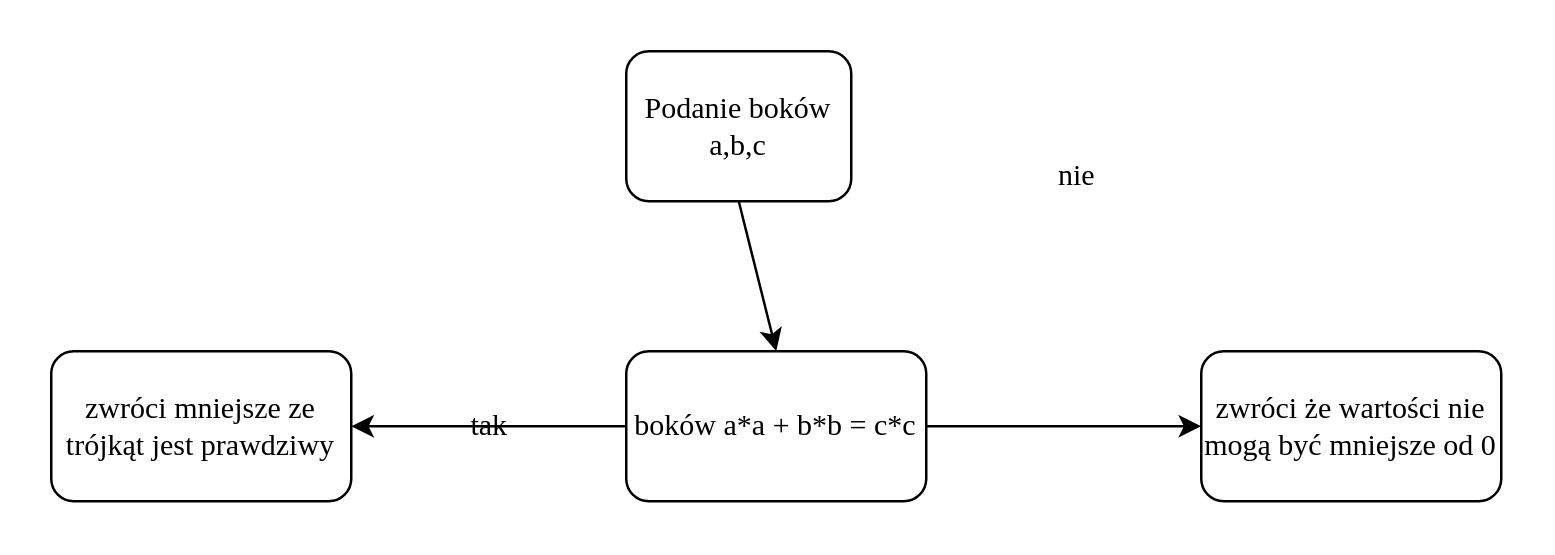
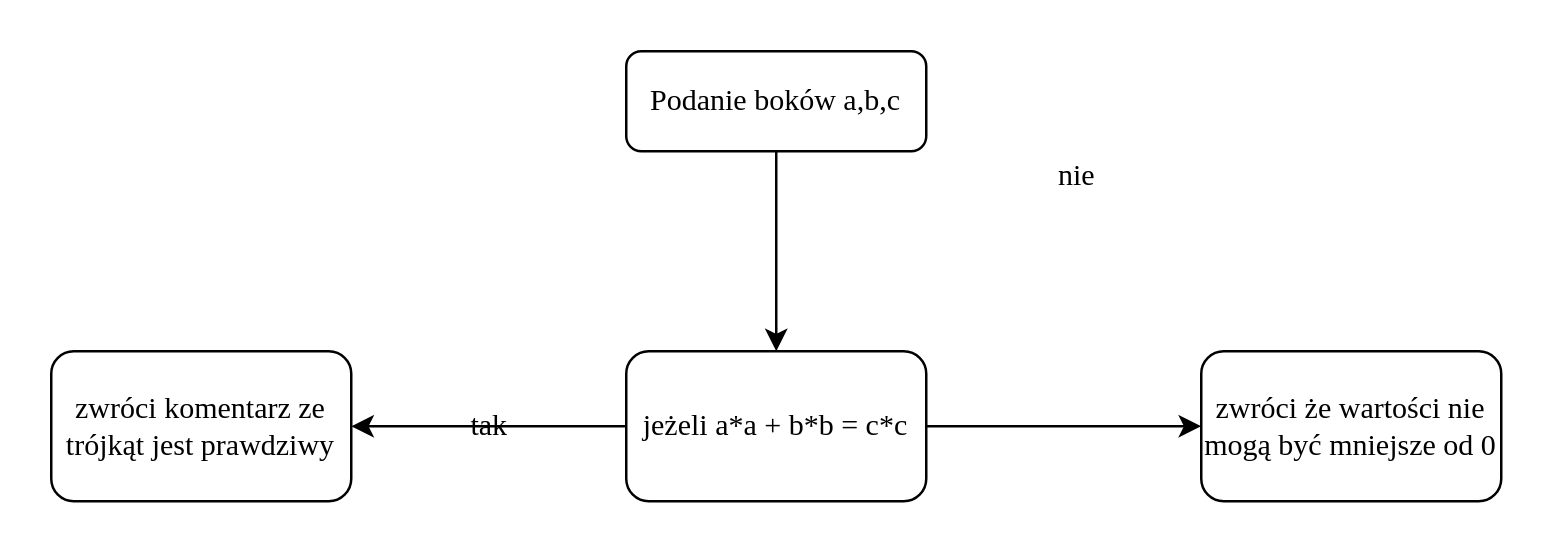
(739, 126) -> (776, 101)
(201, 426) -> (201, 426)
(776, 426) -> (776, 426)
